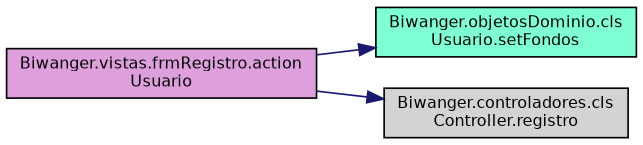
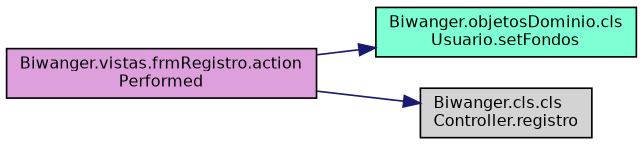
(162, 73) -> (162, 73)
(506, 113) -> (506, 113)
